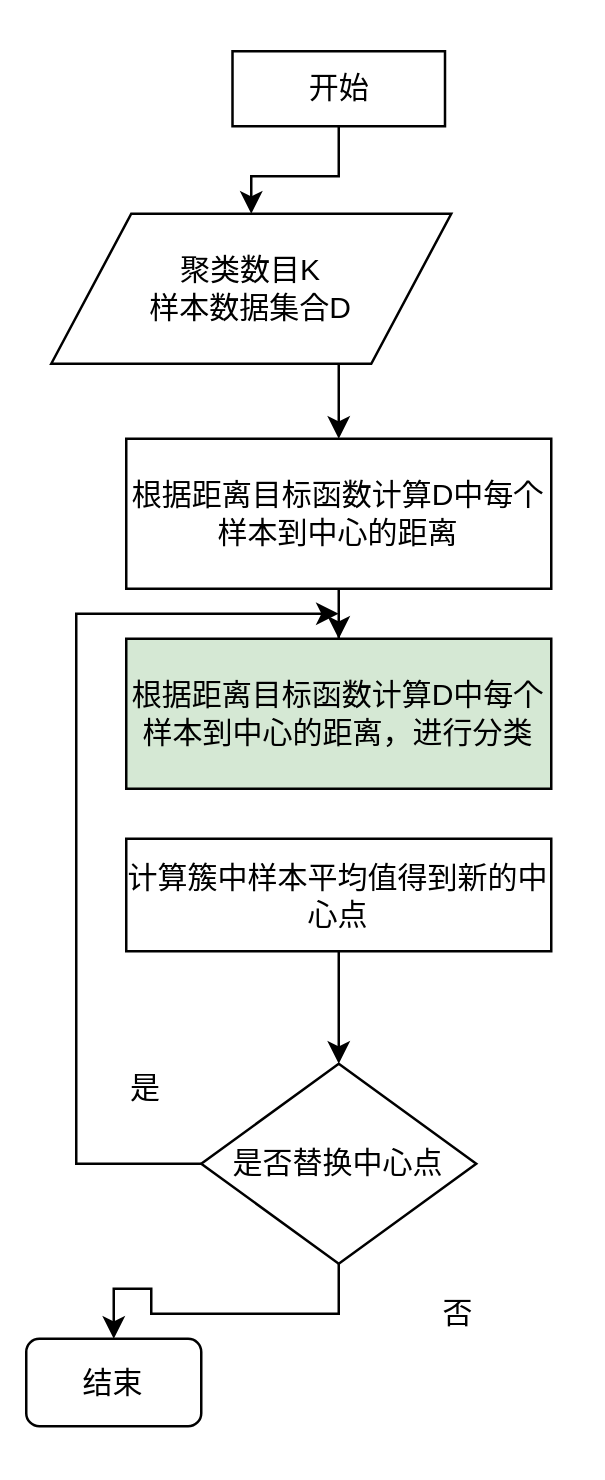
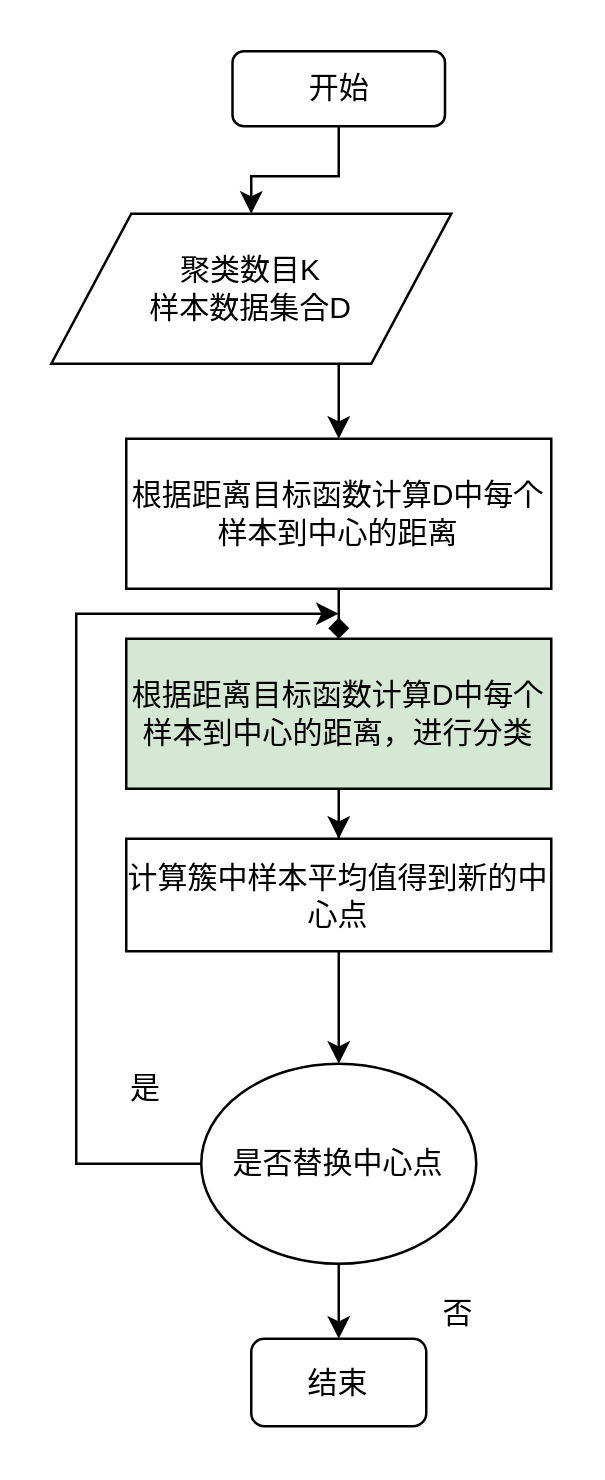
(339, 89) -> (339, 89)
(339, 619) -> (339, 618)
none -> (339, 822)
(339, 1164) -> (339, 1164)
(114, 1383) -> (339, 1383)
